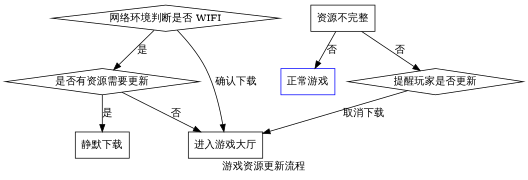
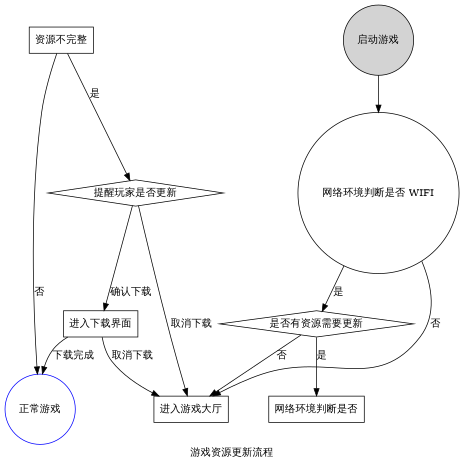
(166, 18) -> (379, 193)
none -> (379, 40)
(400, 50) -> (95, 94)
(236, 82) -> (436, 324)
(308, 82) -> (40, 409)
(102, 145) -> (317, 409)
none -> (101, 324)
